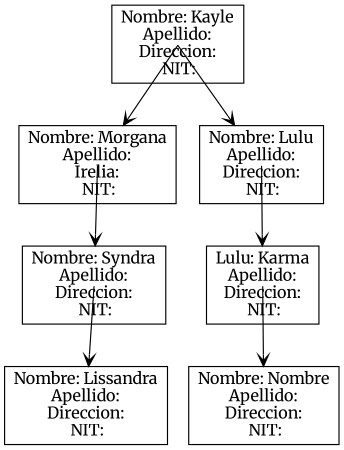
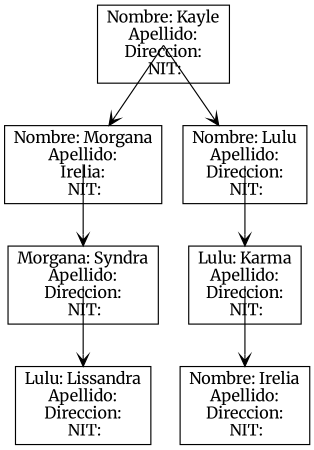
(94, 285) -> (83, 285)
(86, 406) -> (83, 406)
(264, 406) -> (245, 406)
